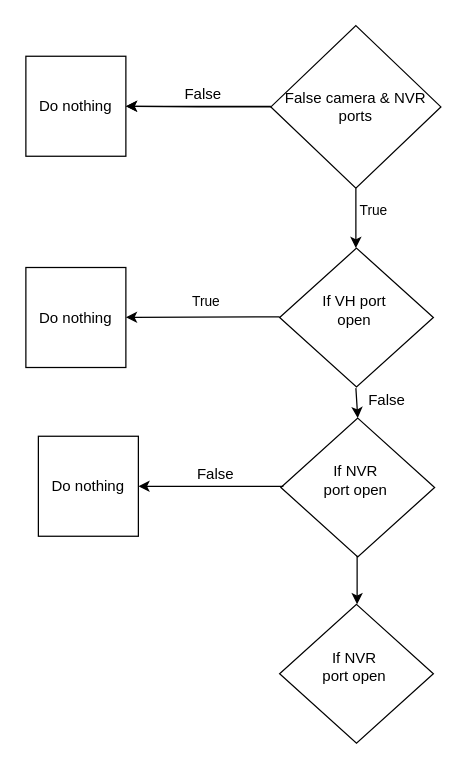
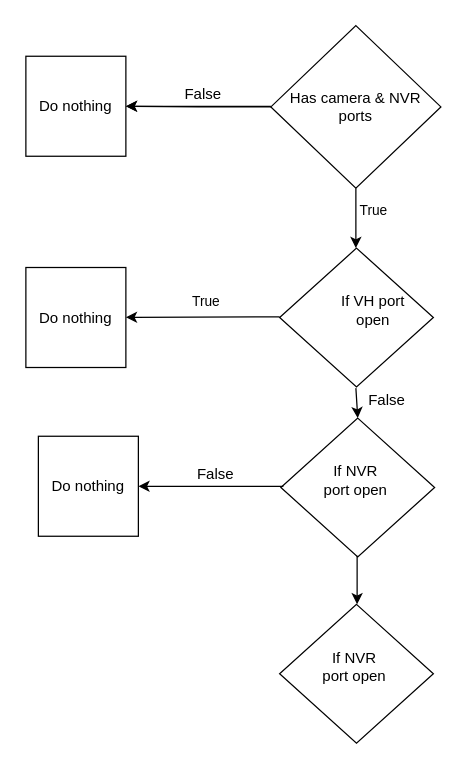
(356, 107) -> (356, 107)
(354, 310) -> (373, 310)
